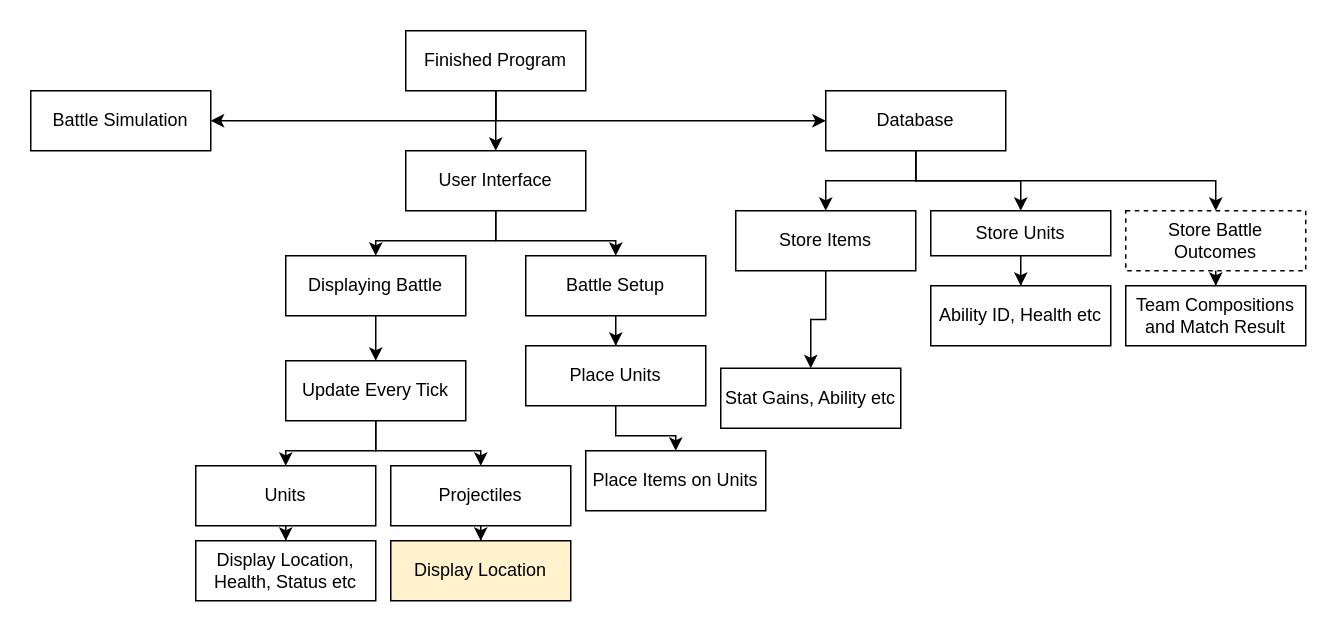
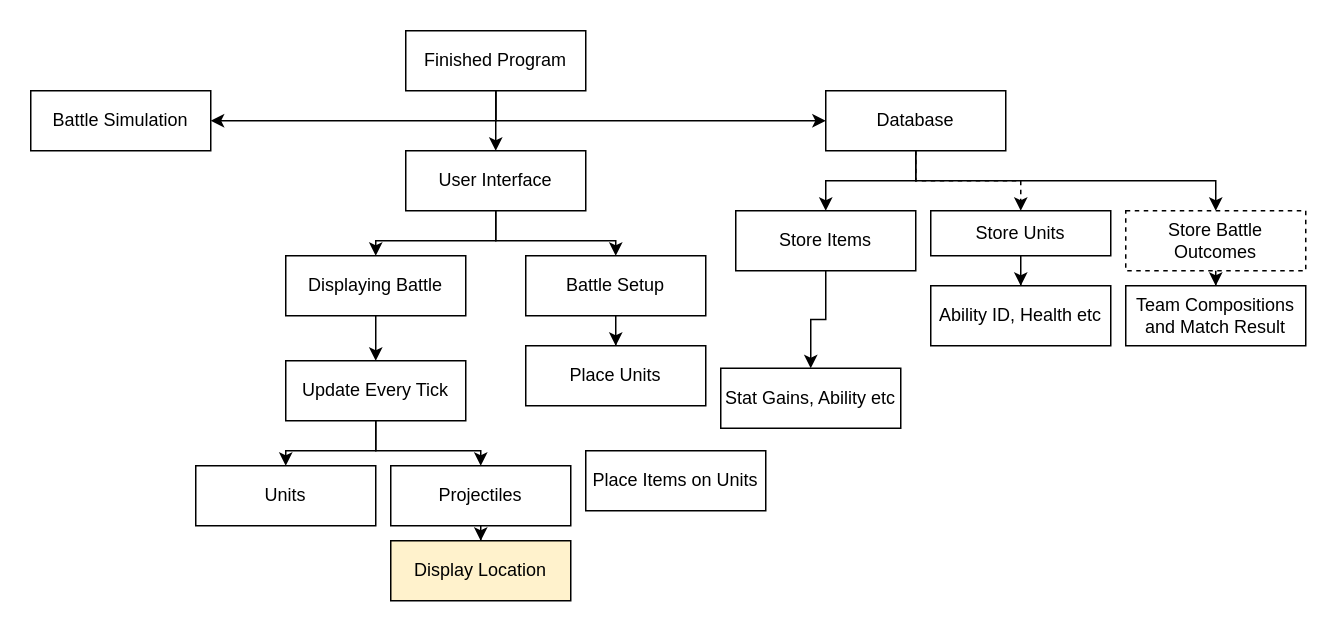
(1021, 191) -> (1021, 191)
(633, 436) -> none
(286, 534) -> none
(286, 571) -> none
